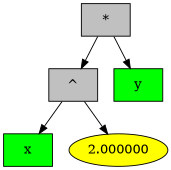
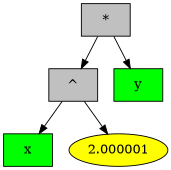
(118, 150) -> (118, 150)
